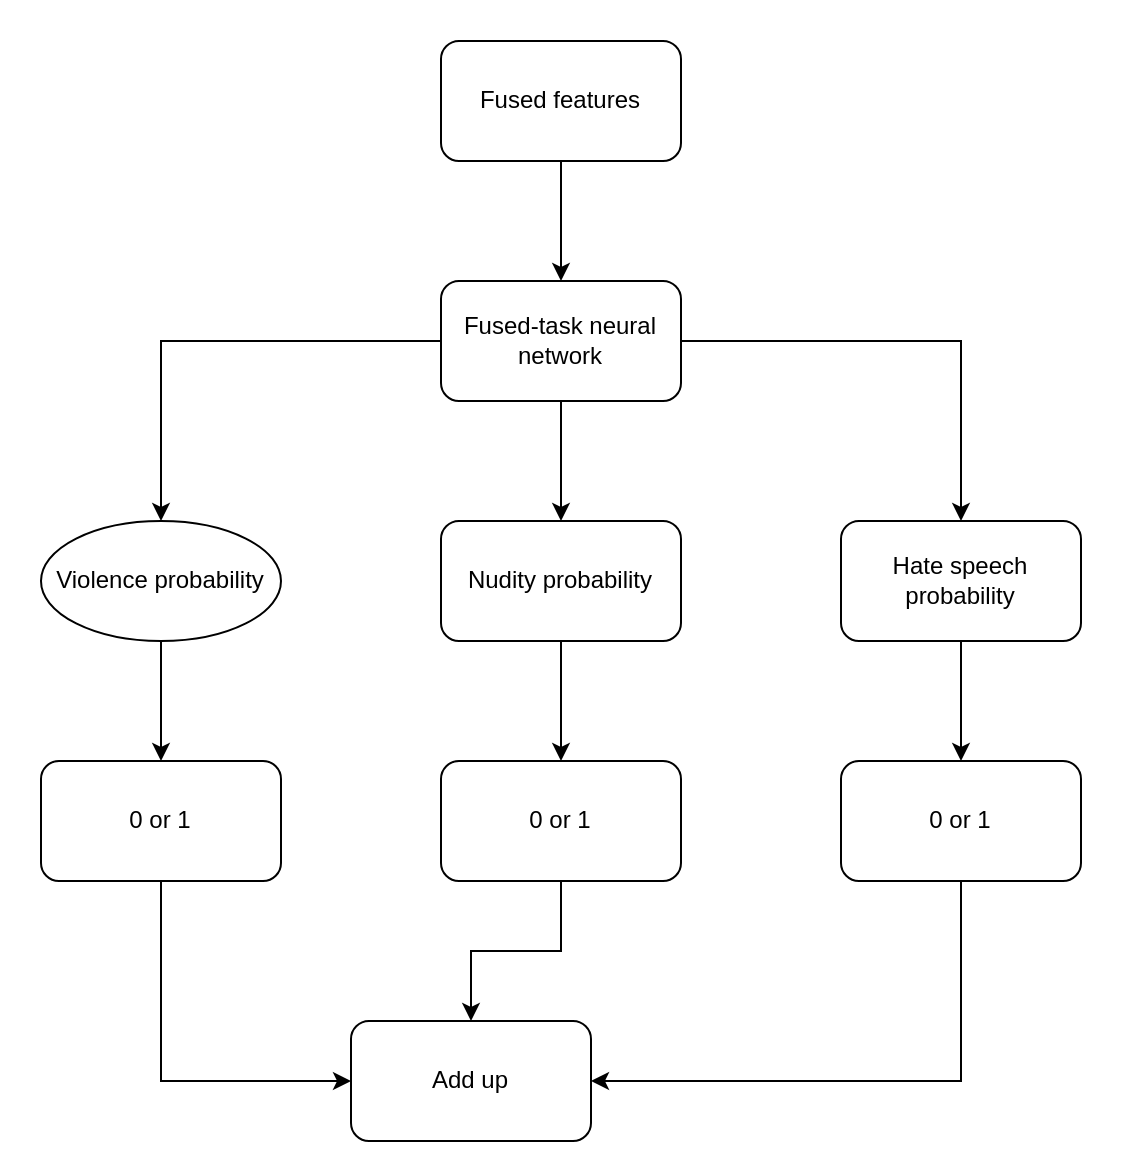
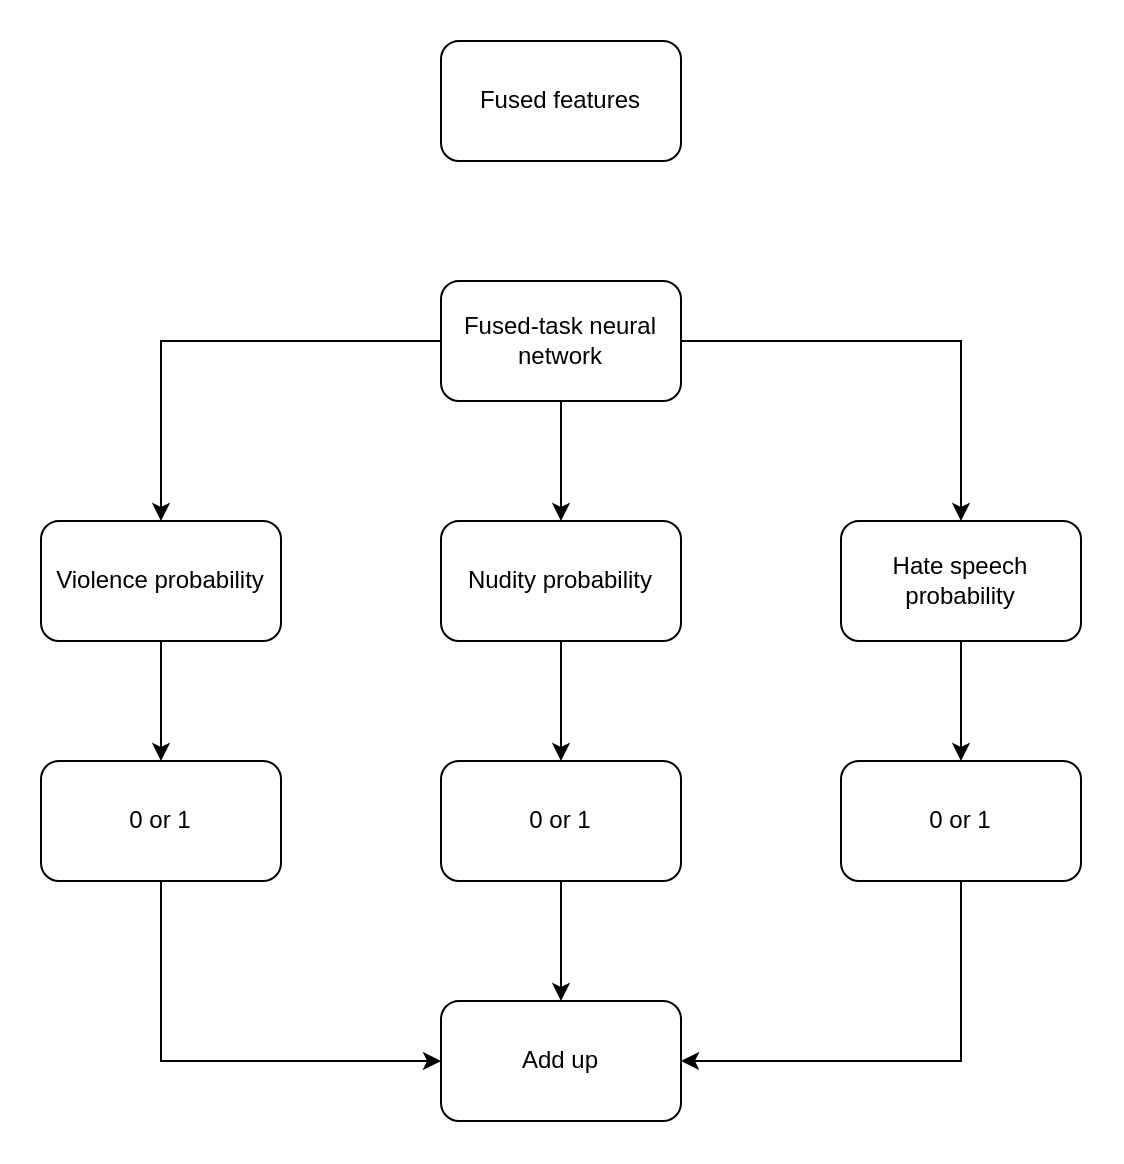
(561, 214) -> none
(161, 581) -> (161, 581)
(471, 1081) -> (561, 1061)
